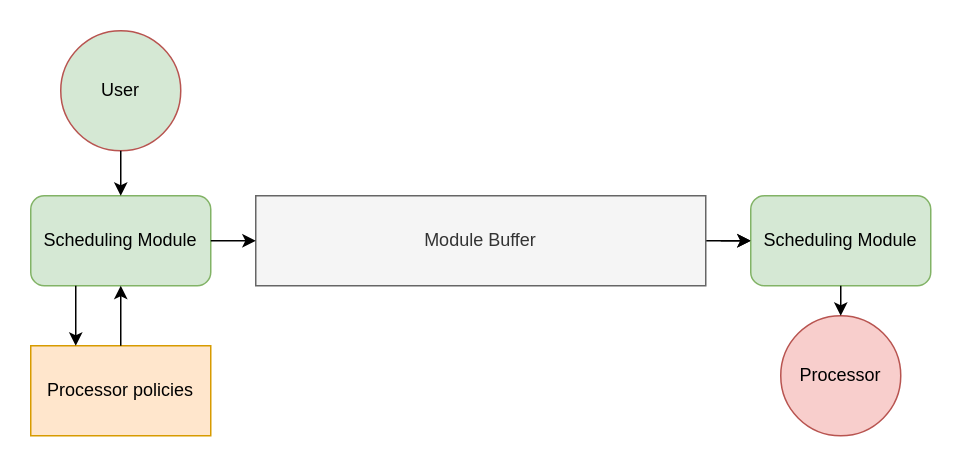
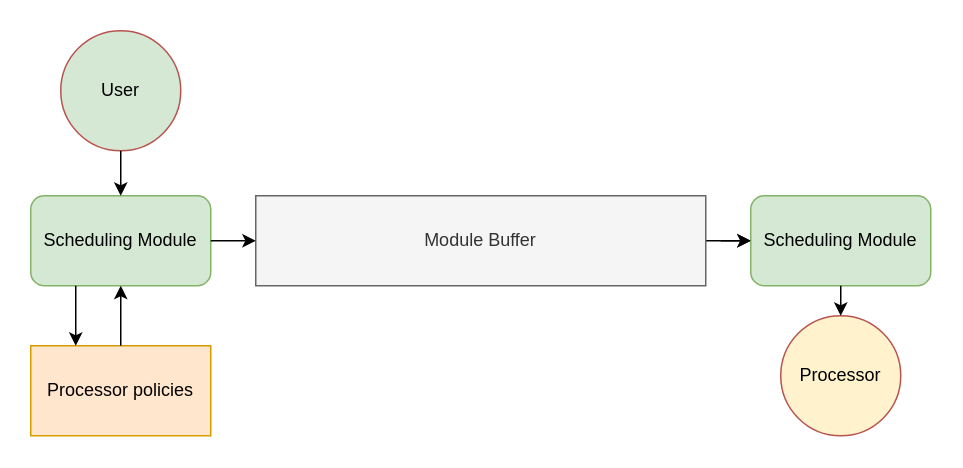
(841, 376) -> (841, 376)
